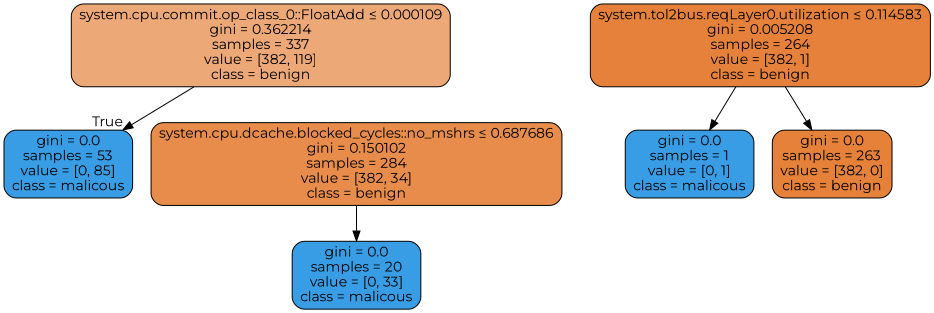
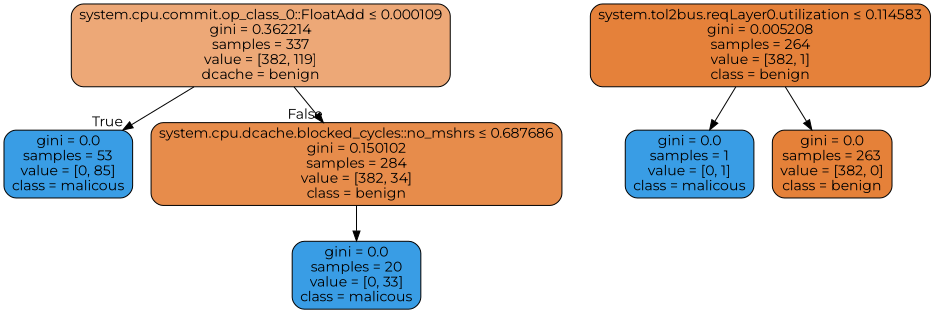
(261, 75) -> (261, 75)
none -> (305, 101)
